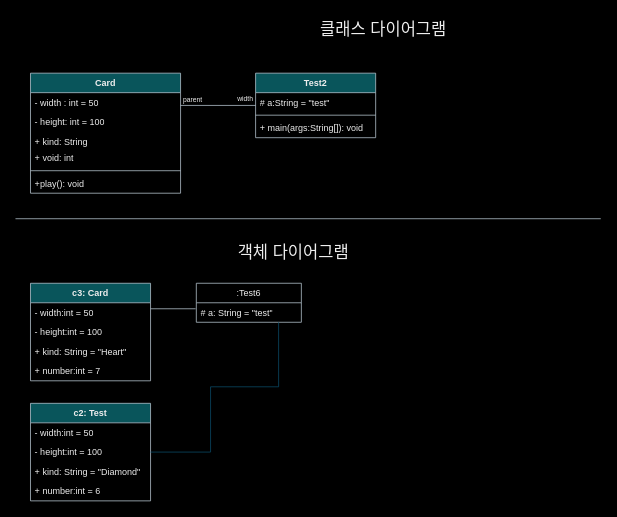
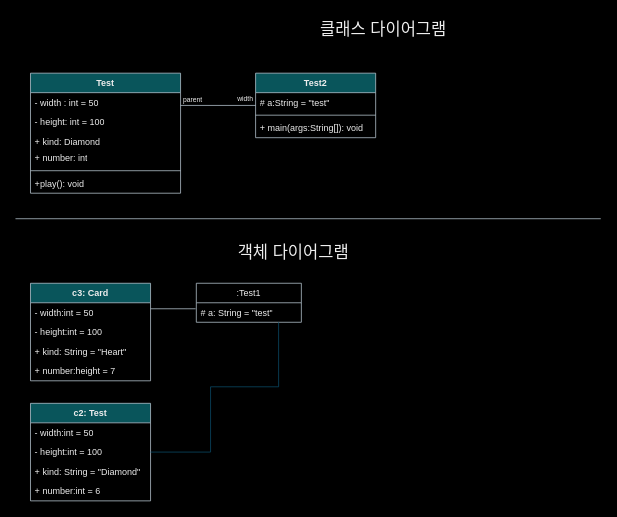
(105, 84) -> (105, 84)
(64, 142) -> (67, 142)
(57, 159) -> (63, 159)
(249, 293) -> (249, 293)
(69, 372) -> (77, 372)
